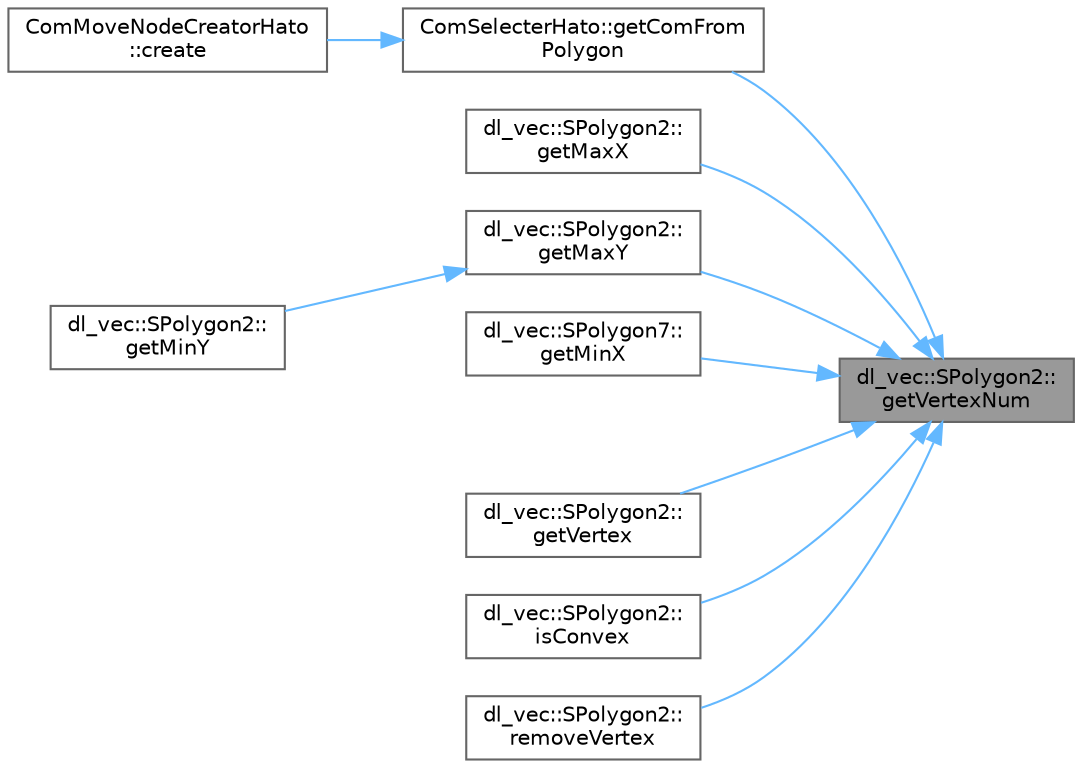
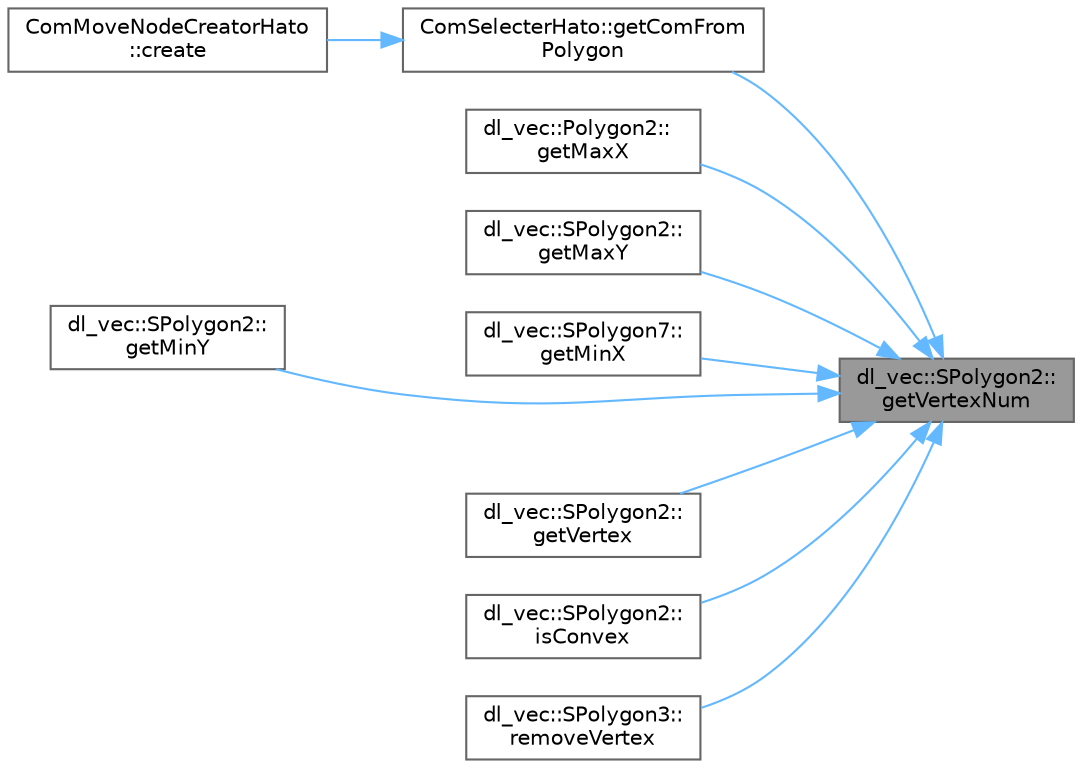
(583, 141) -> (583, 141)
(365, 293) -> (546, 403)
(583, 728) -> (583, 728)
